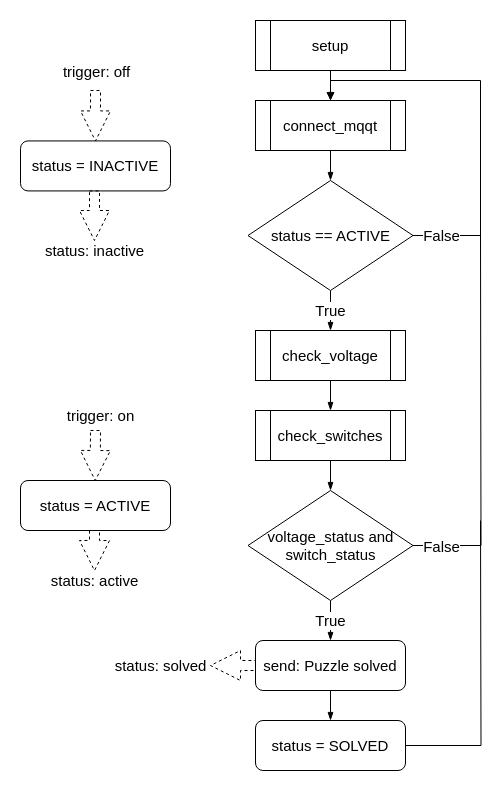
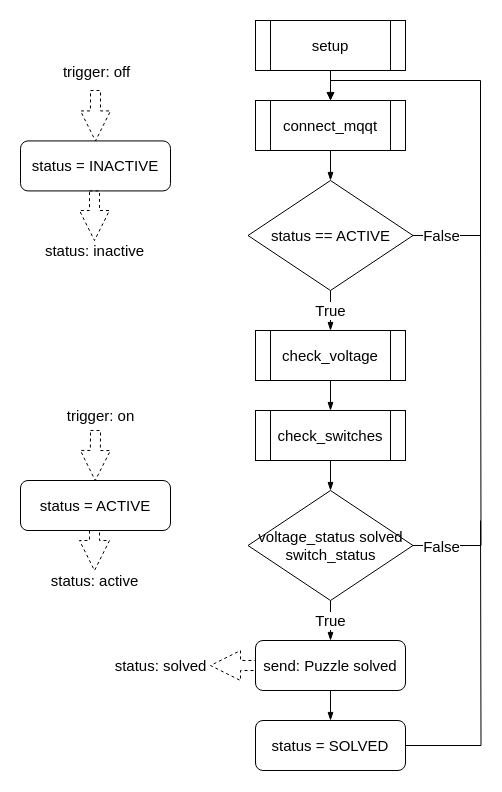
(331, 546) -> (331, 546)
